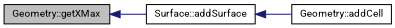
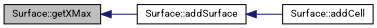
(57, 14) -> (52, 14)
(342, 14) -> (328, 14)
